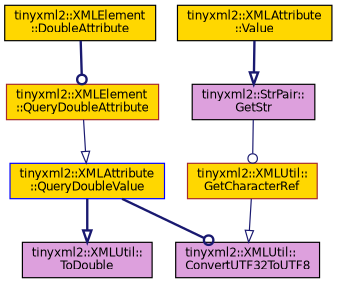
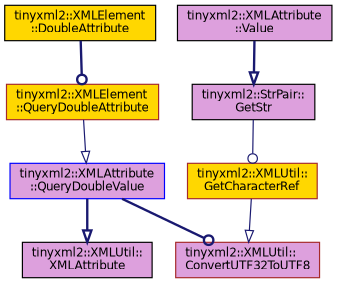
(255, 23) -> (255, 23)
(87, 181) -> (87, 181)
(87, 260) -> (87, 260)
(248, 260) -> (248, 260)
